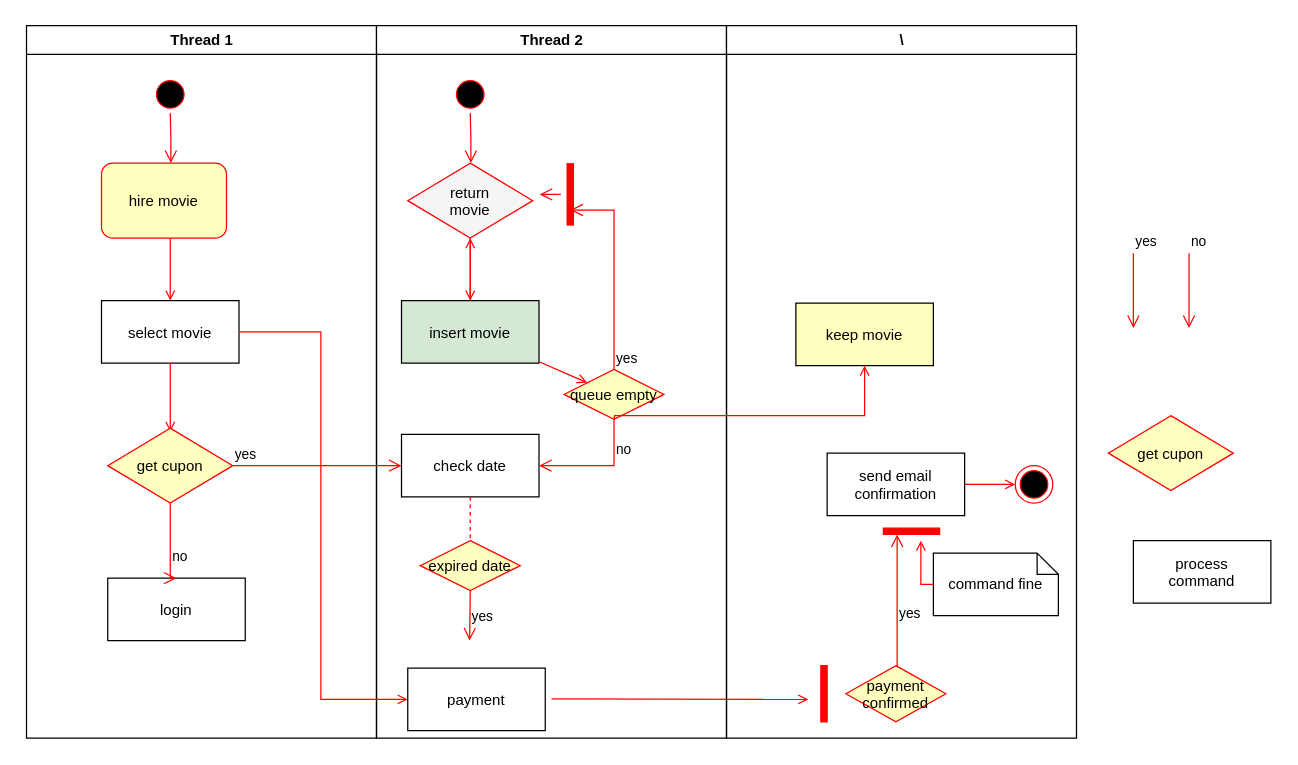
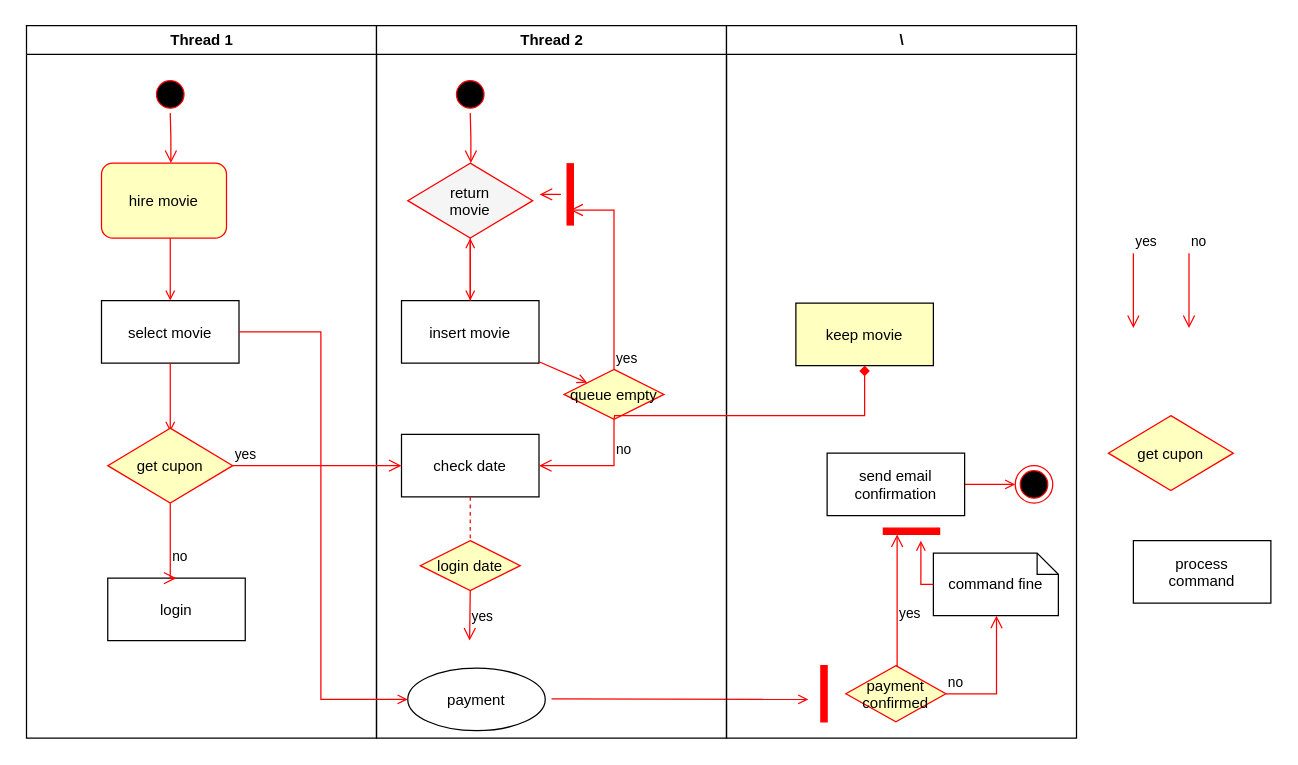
(470, 332) -> (470, 332)
(864, 372) -> (864, 376)
(469, 566) -> (469, 566)
none -> (996, 682)
(476, 699) -> (476, 699)
